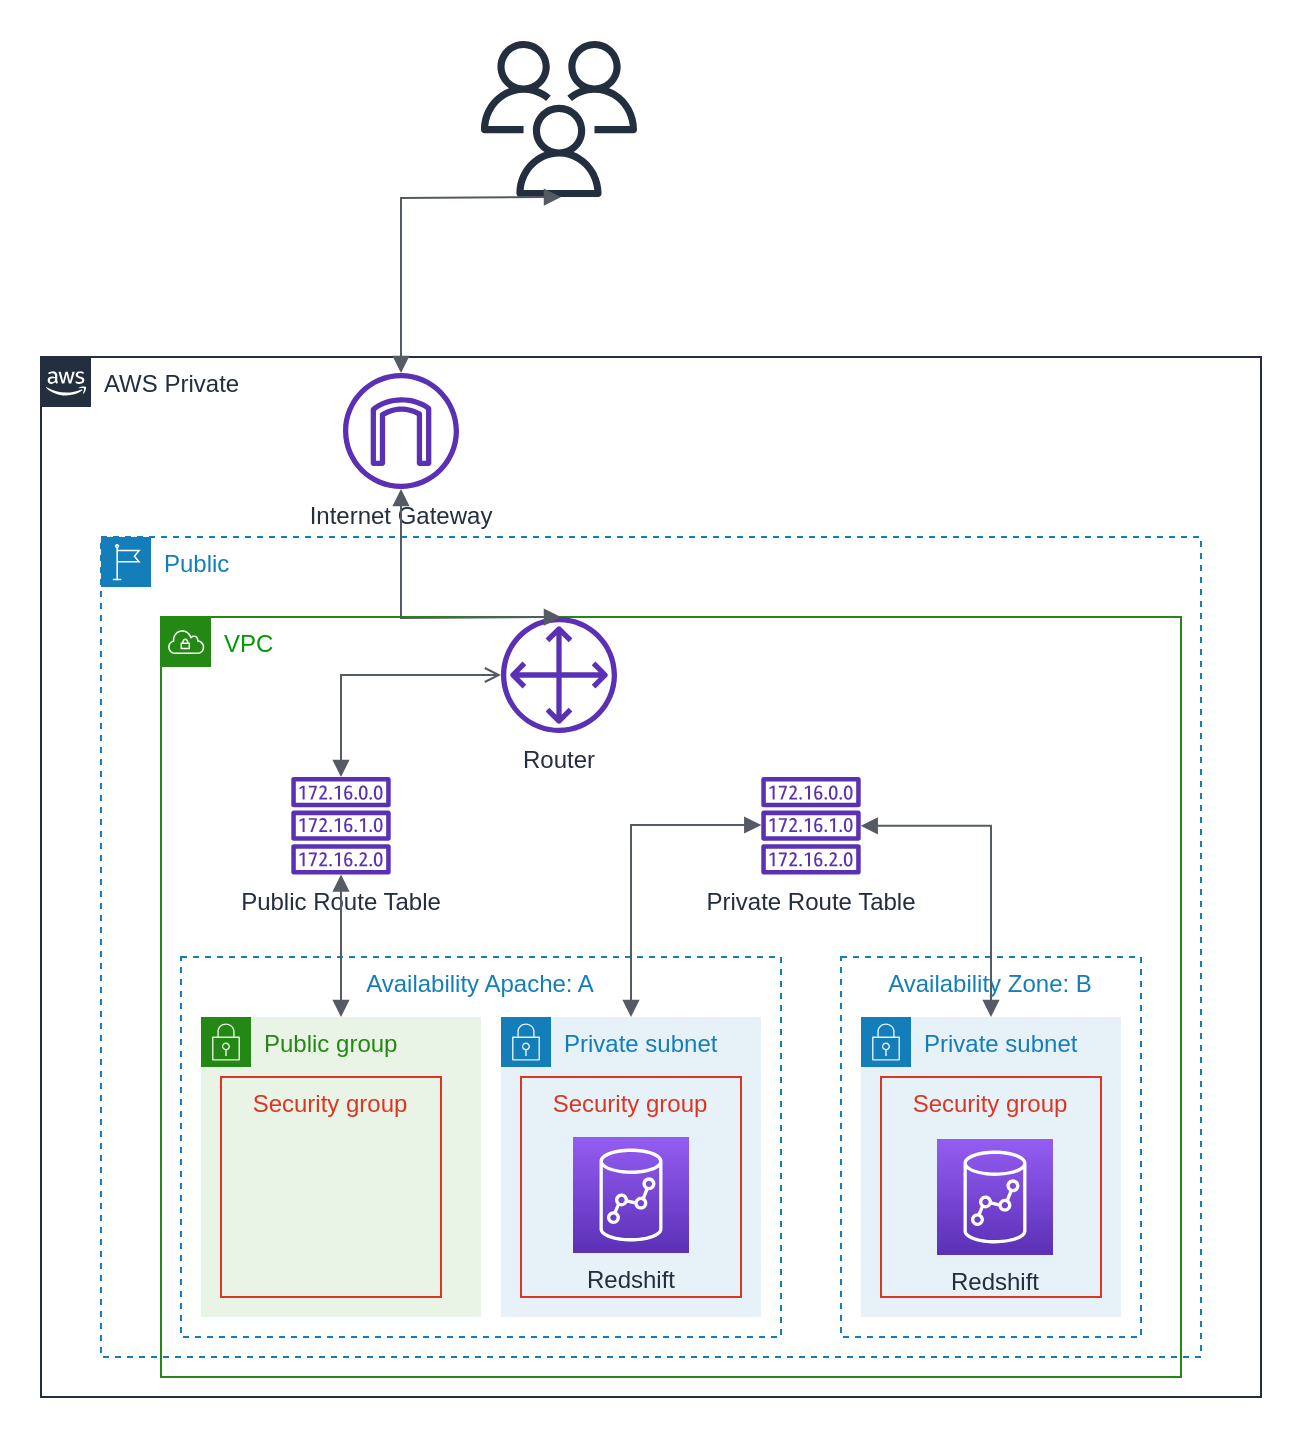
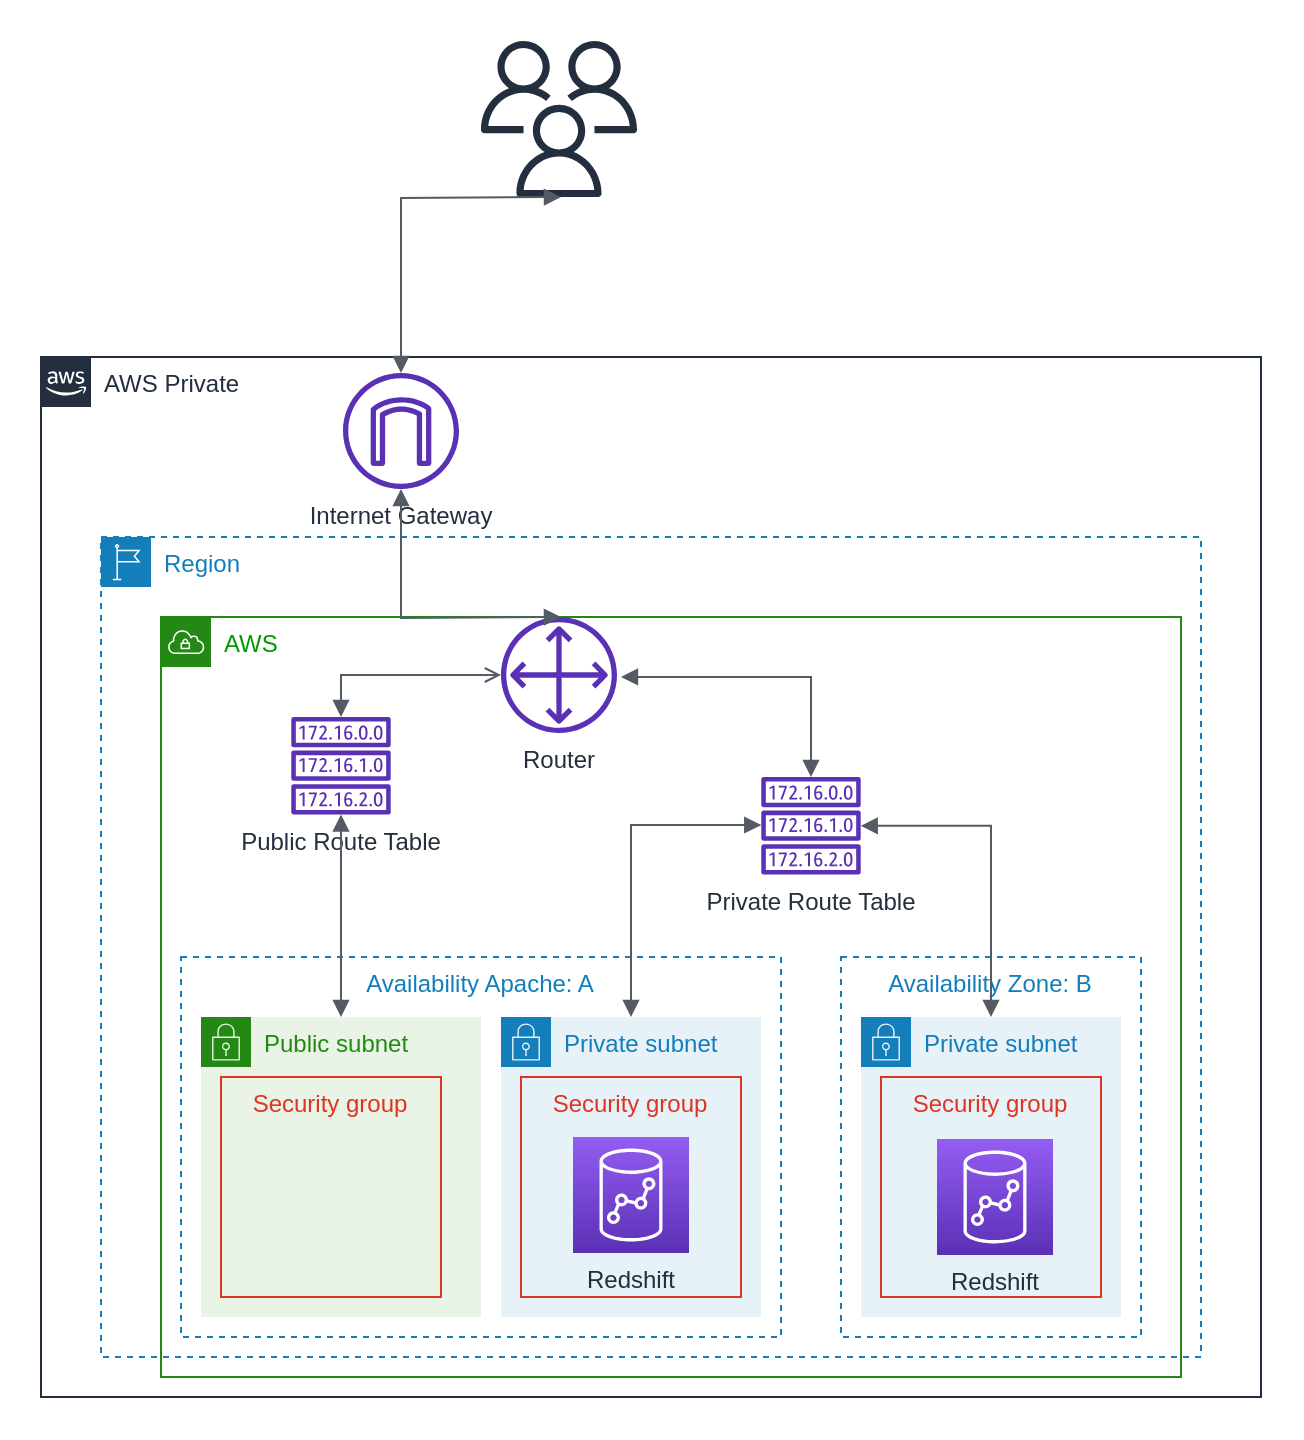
(199, 565) -> (202, 565)
(245, 645) -> (245, 645)
none -> (766, 677)
(341, 826) -> (341, 766)
(336, 1045) -> (343, 1045)
